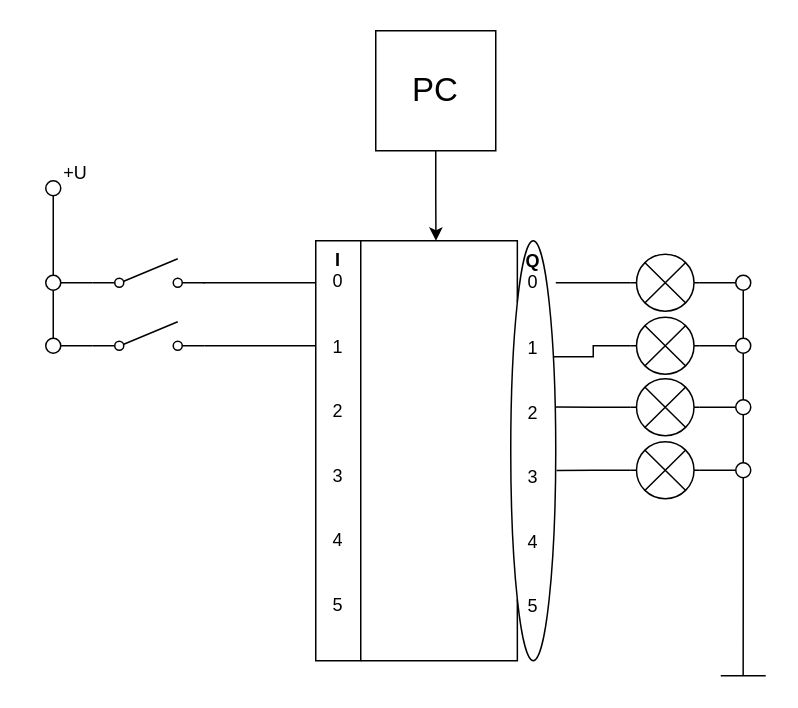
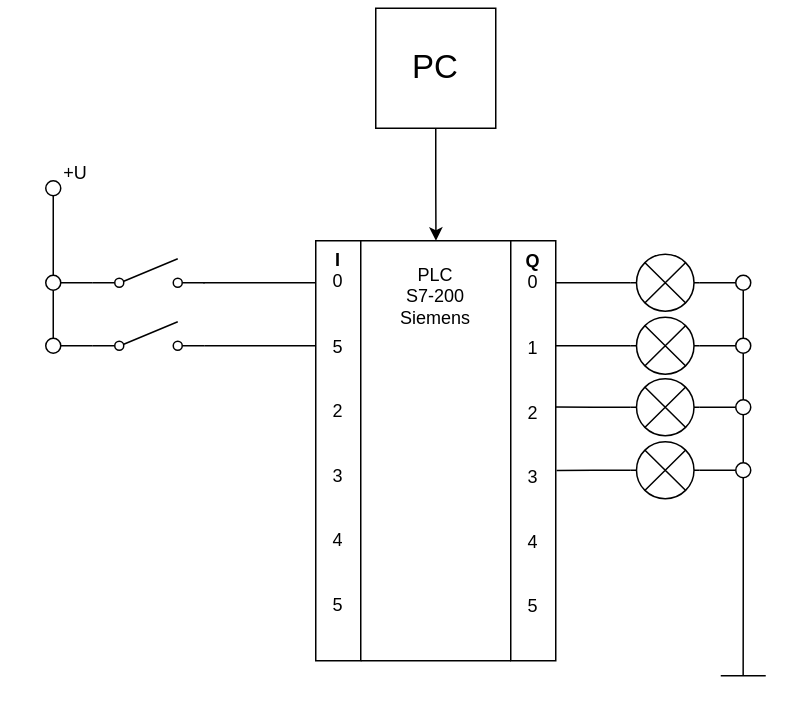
(436, 91) -> (436, 68)
none -> (436, 296)
(338, 325) -> (338, 325)
(533, 451) -> (533, 451)
